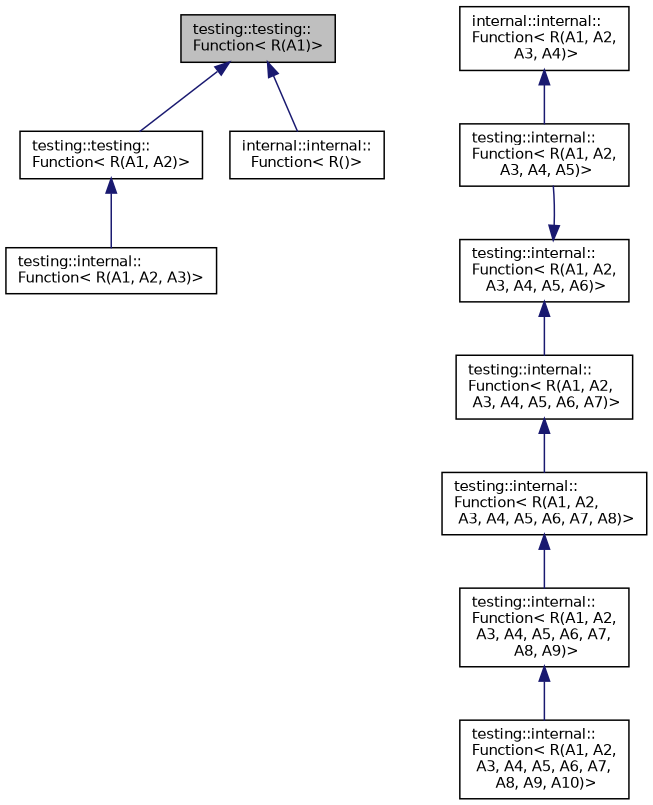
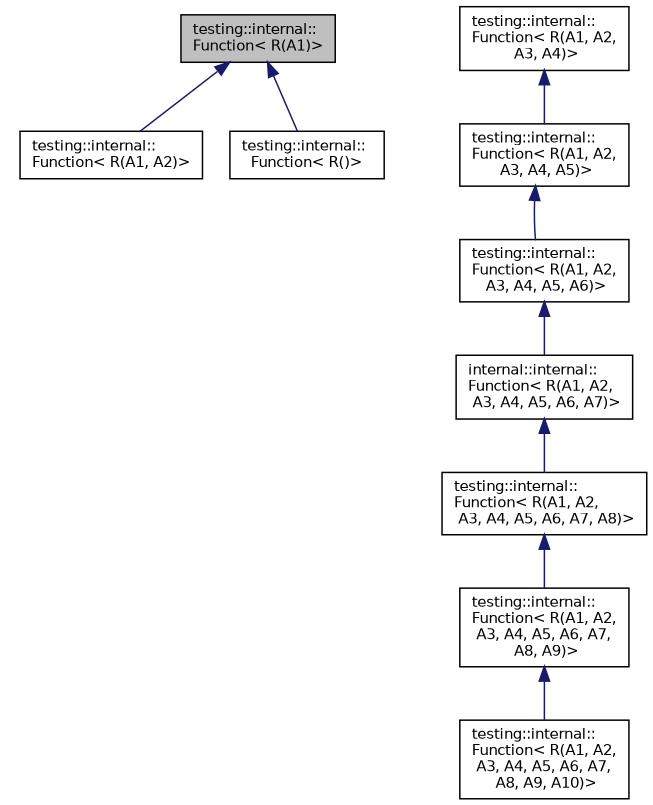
(258, 39) -> (258, 39)
(544, 39) -> (544, 39)
(111, 155) -> (111, 155)
(307, 155) -> (307, 155)
(554, 205) -> (534, 220)
(111, 271) -> none
(544, 387) -> (544, 387)
